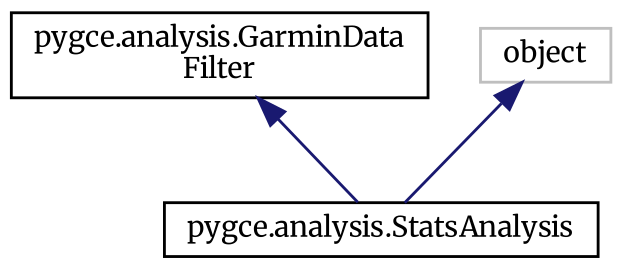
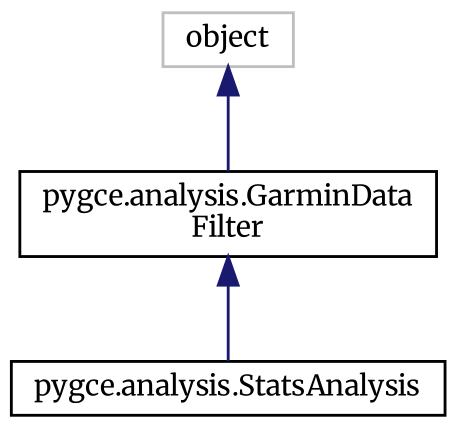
(453, 153) -> (228, 134)
